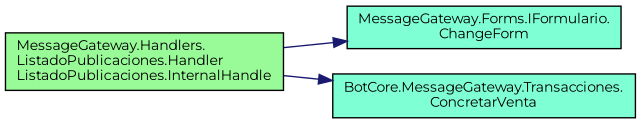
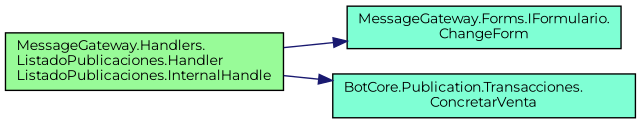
(484, 96) -> (484, 96)
